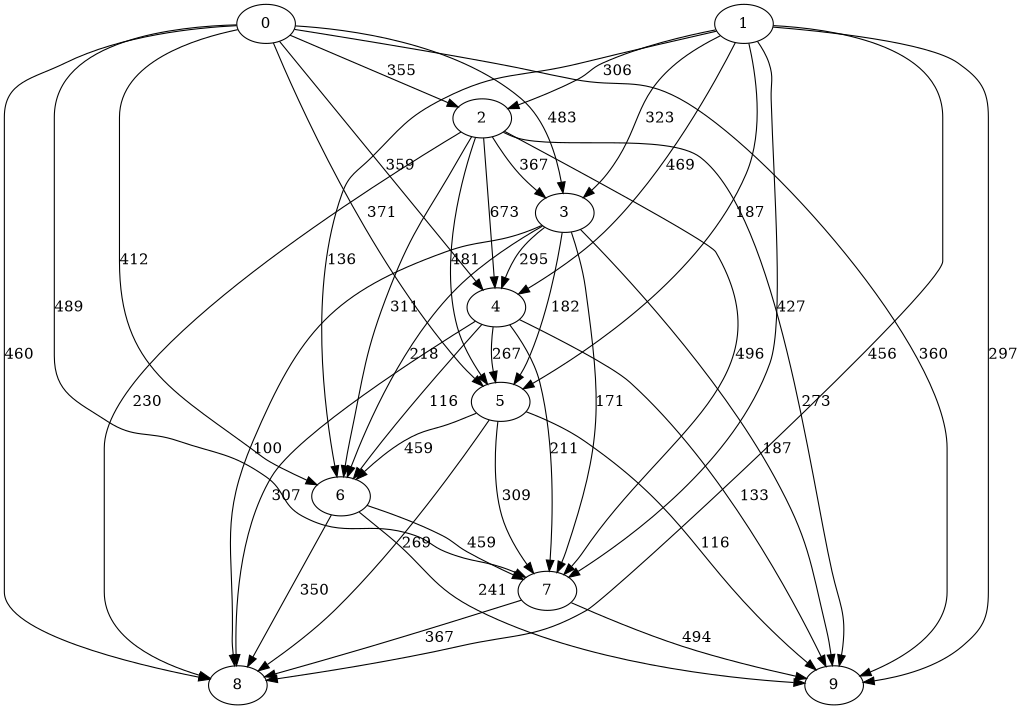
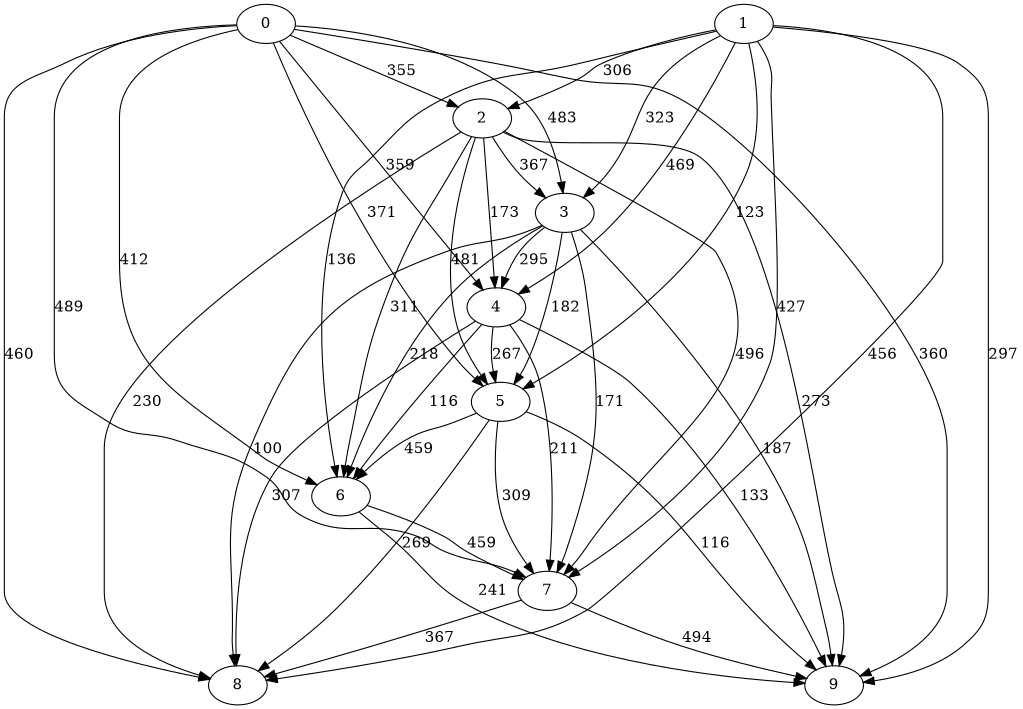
(505, 213) -> (505, 213)
(751, 213) -> (751, 213)
(292, 586) -> none
